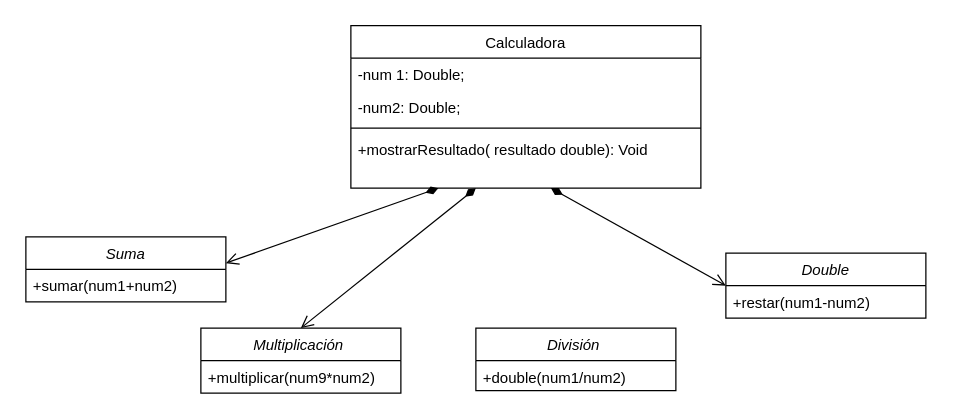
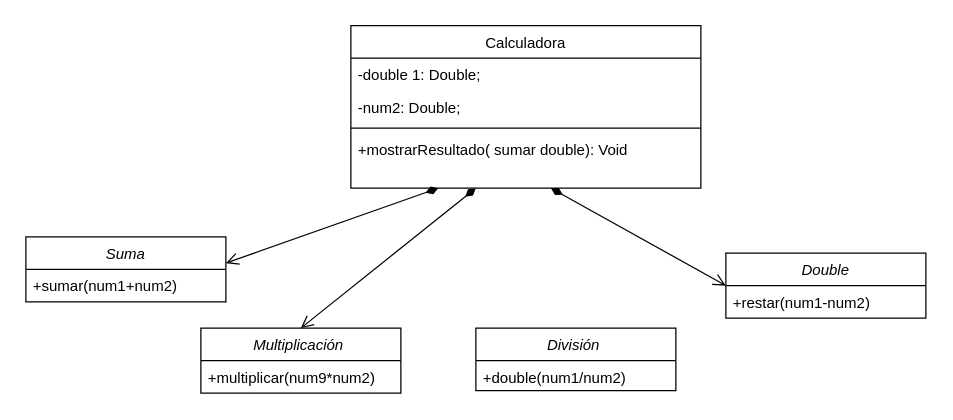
(411, 75) -> (421, 75)
(518, 150) -> (503, 150)
